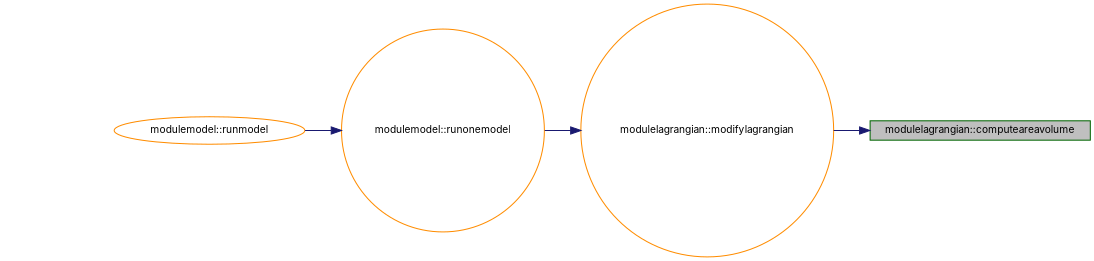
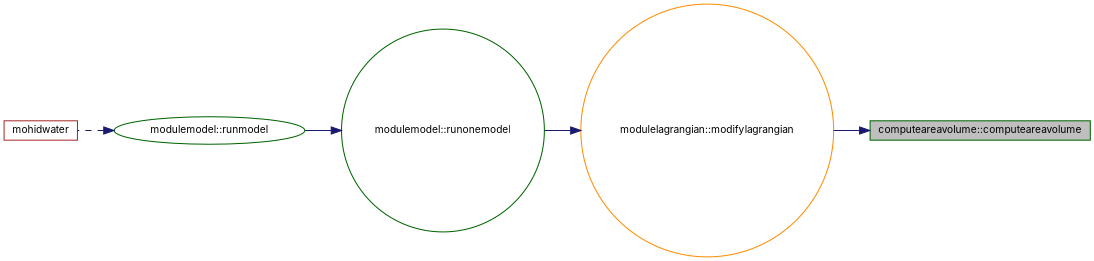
none -> (41, 130)
(209, 130) -> (209, 130)
(443, 130) -> (443, 130)
(980, 130) -> (980, 130)
